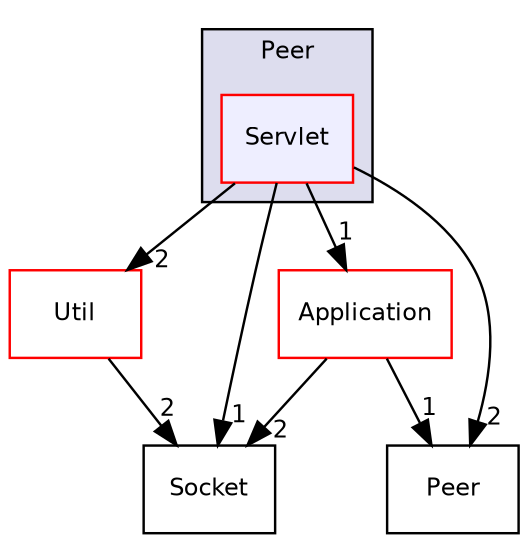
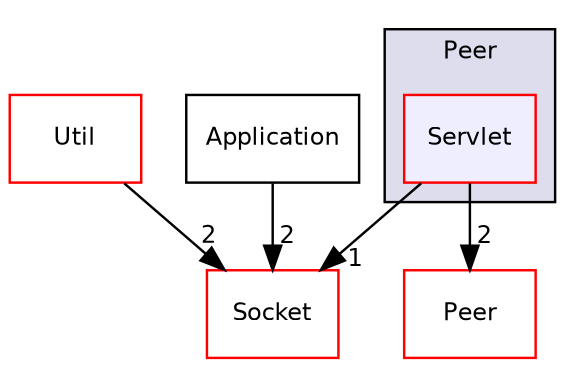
(322, 217) -> none
(191, 219) -> none
(365, 314) -> (273, 139)
(403, 391) -> none
(209, 489) -> (273, 314)
(453, 489) -> (470, 314)
